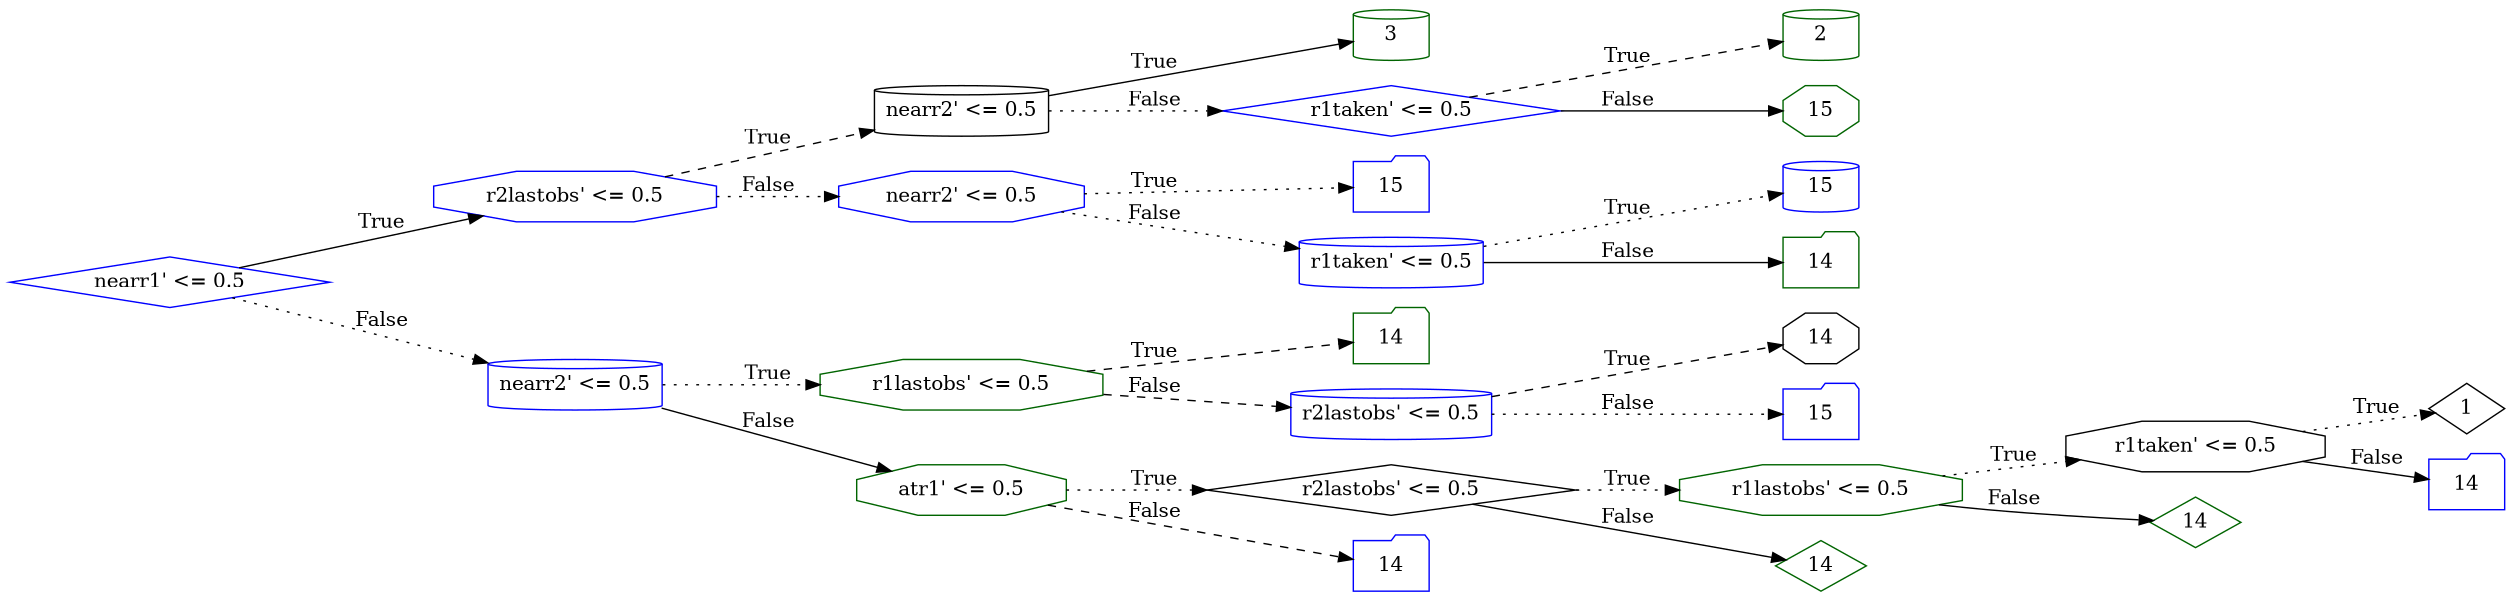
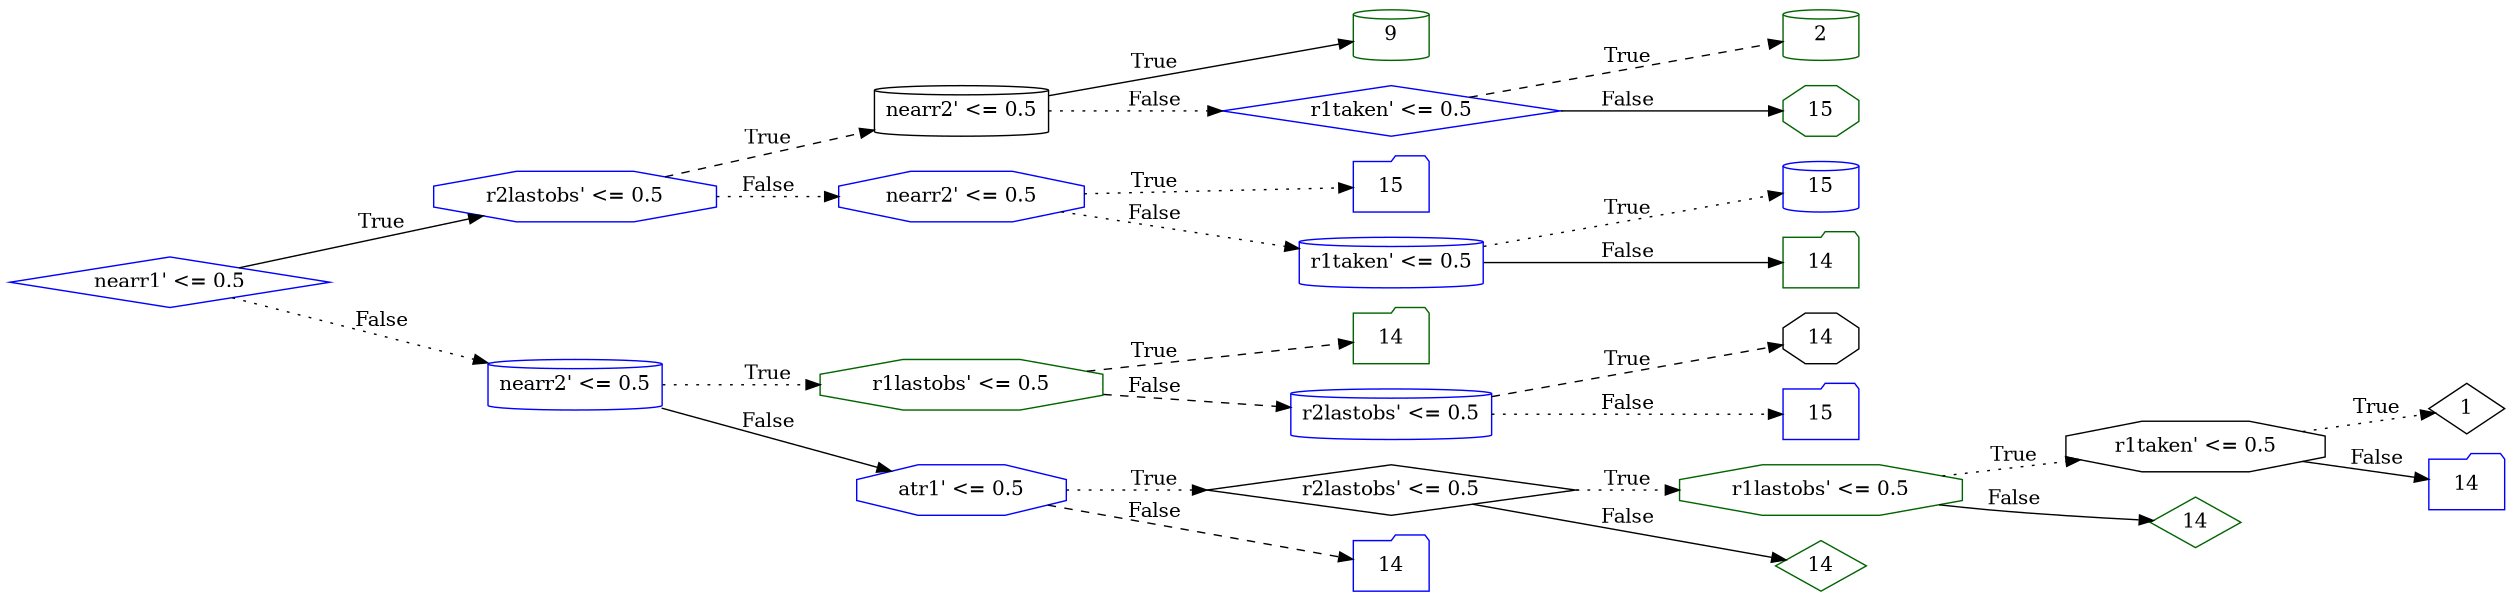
(1391, 35) -> (1391, 35)
(962, 490) -> (962, 490)
